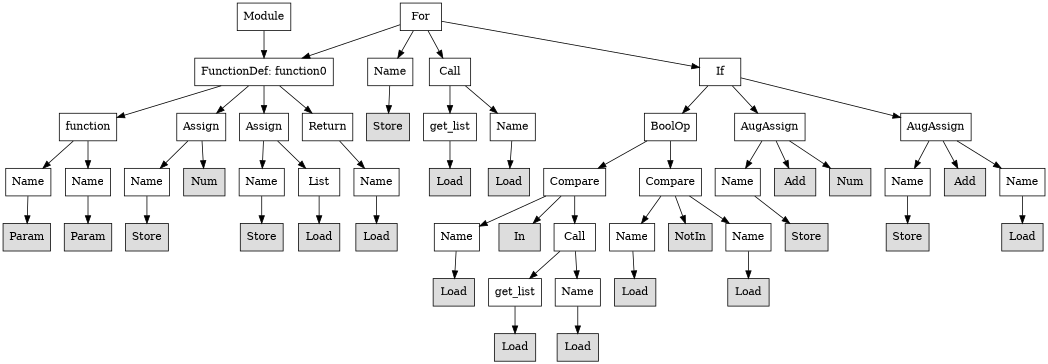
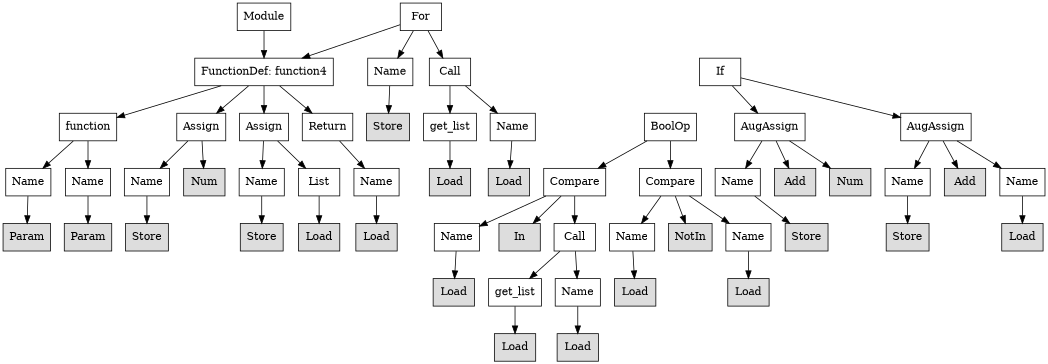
(567, 44) -> none
(264, 72) -> (264, 72)
(698, 97) -> none
